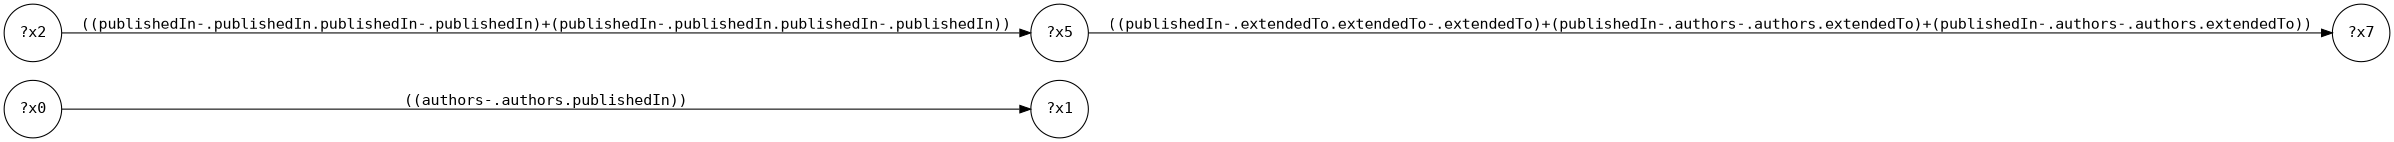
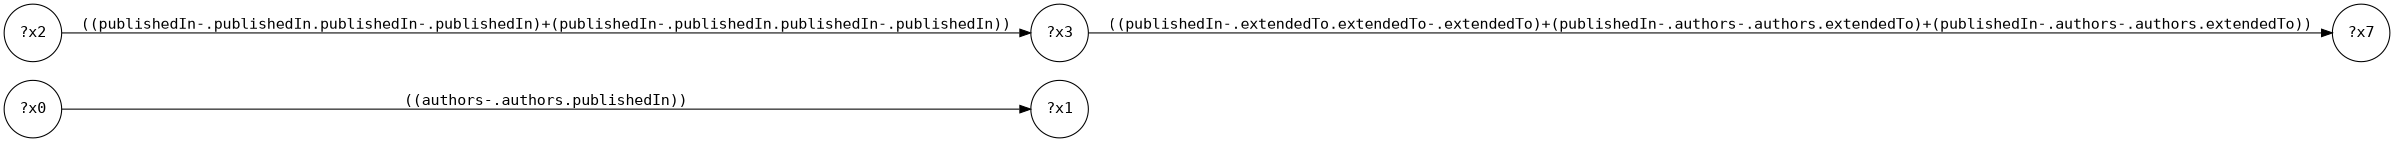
(1060, 33) -> (1060, 33)
